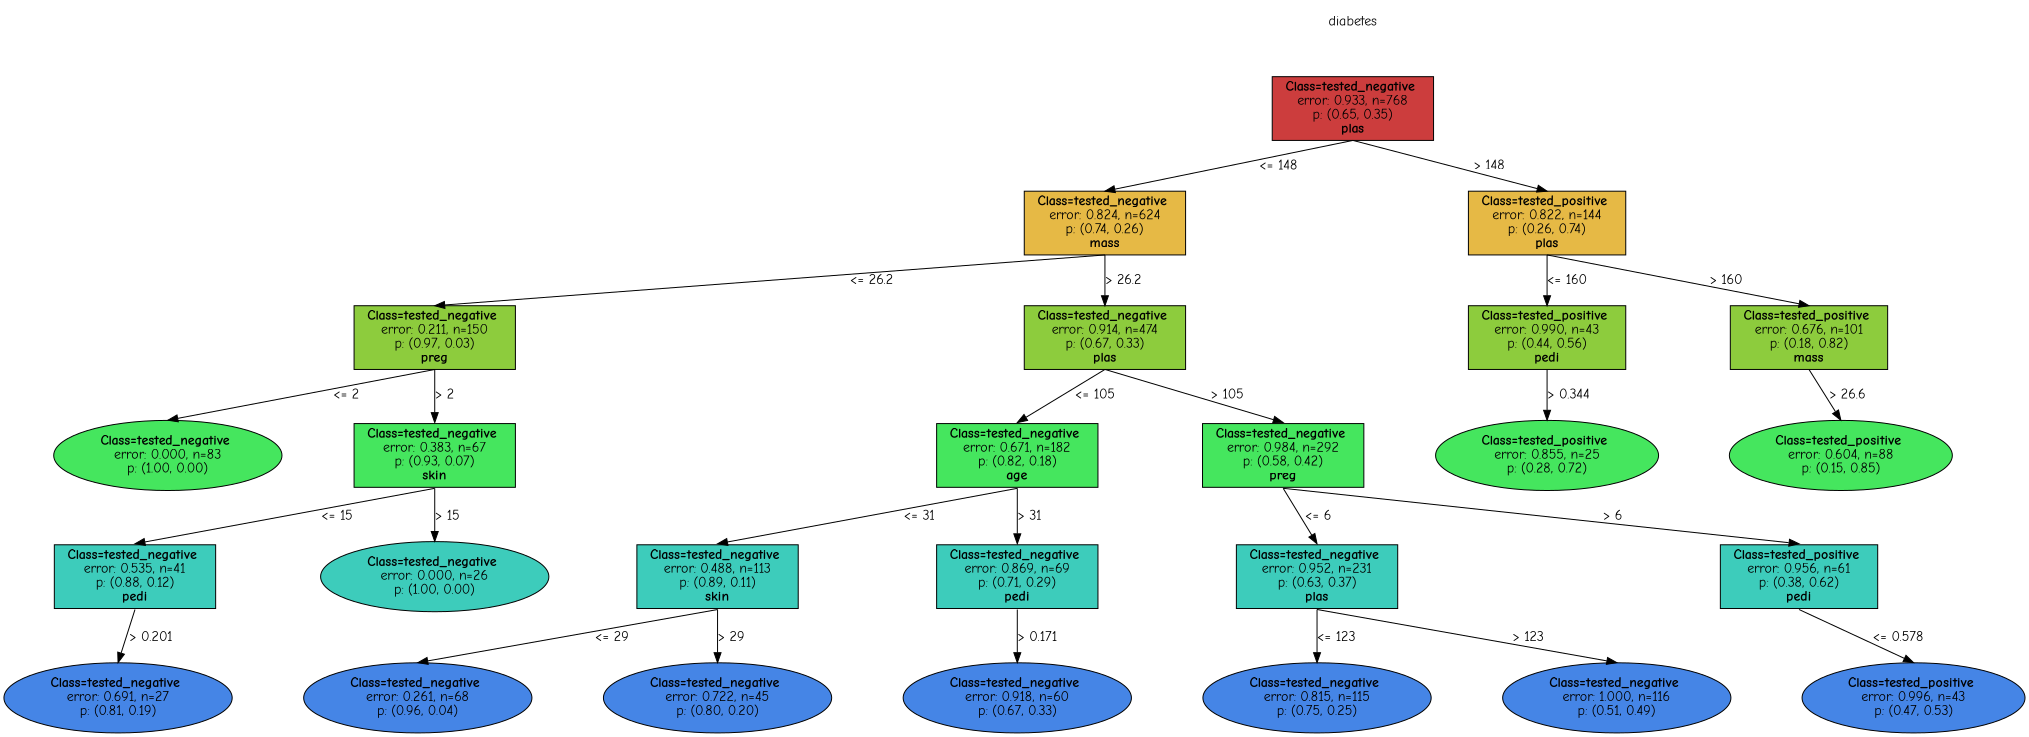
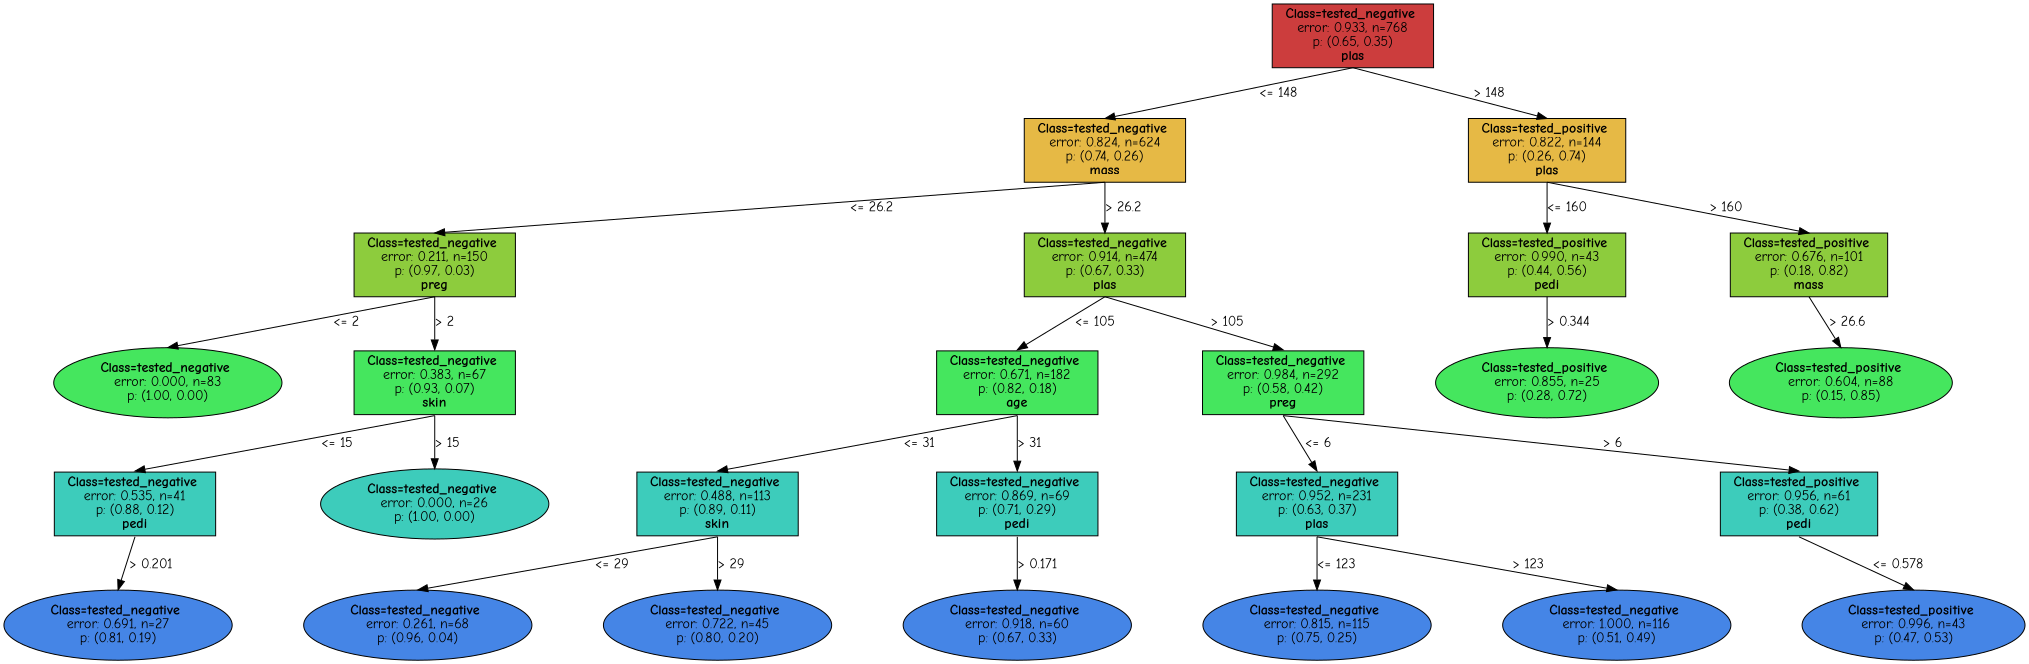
(1353, 22) -> none
